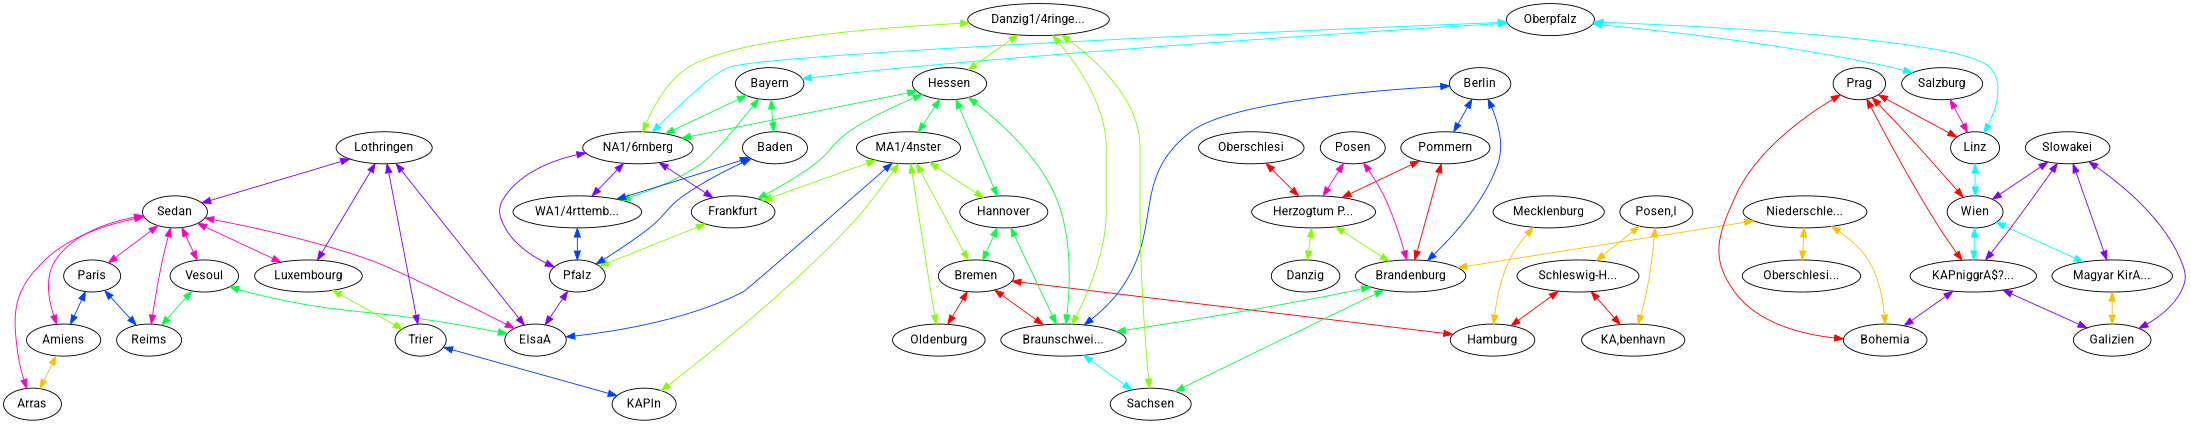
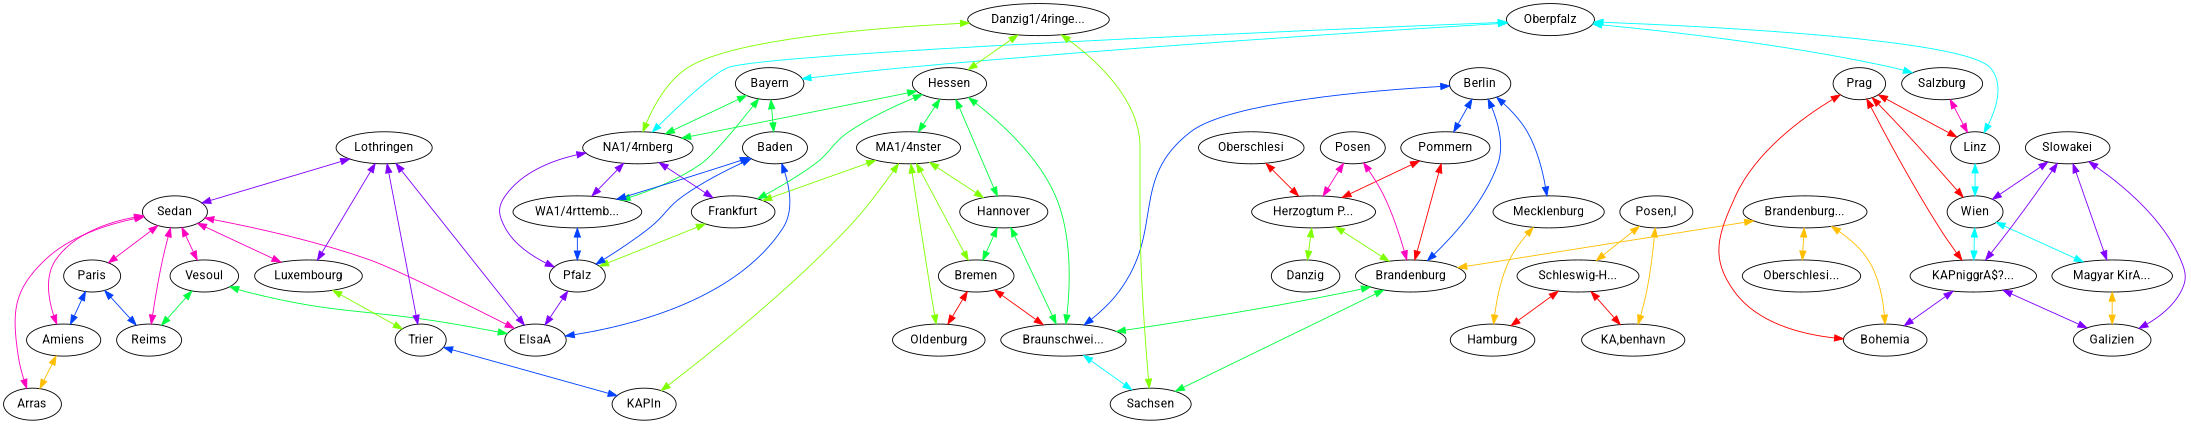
none -> (1532, 141)
(638, 148) -> (638, 148)
(1106, 176) -> none
(1805, 212) -> (1805, 212)
(748, 288) -> (715, 288)
(1222, 307) -> none
